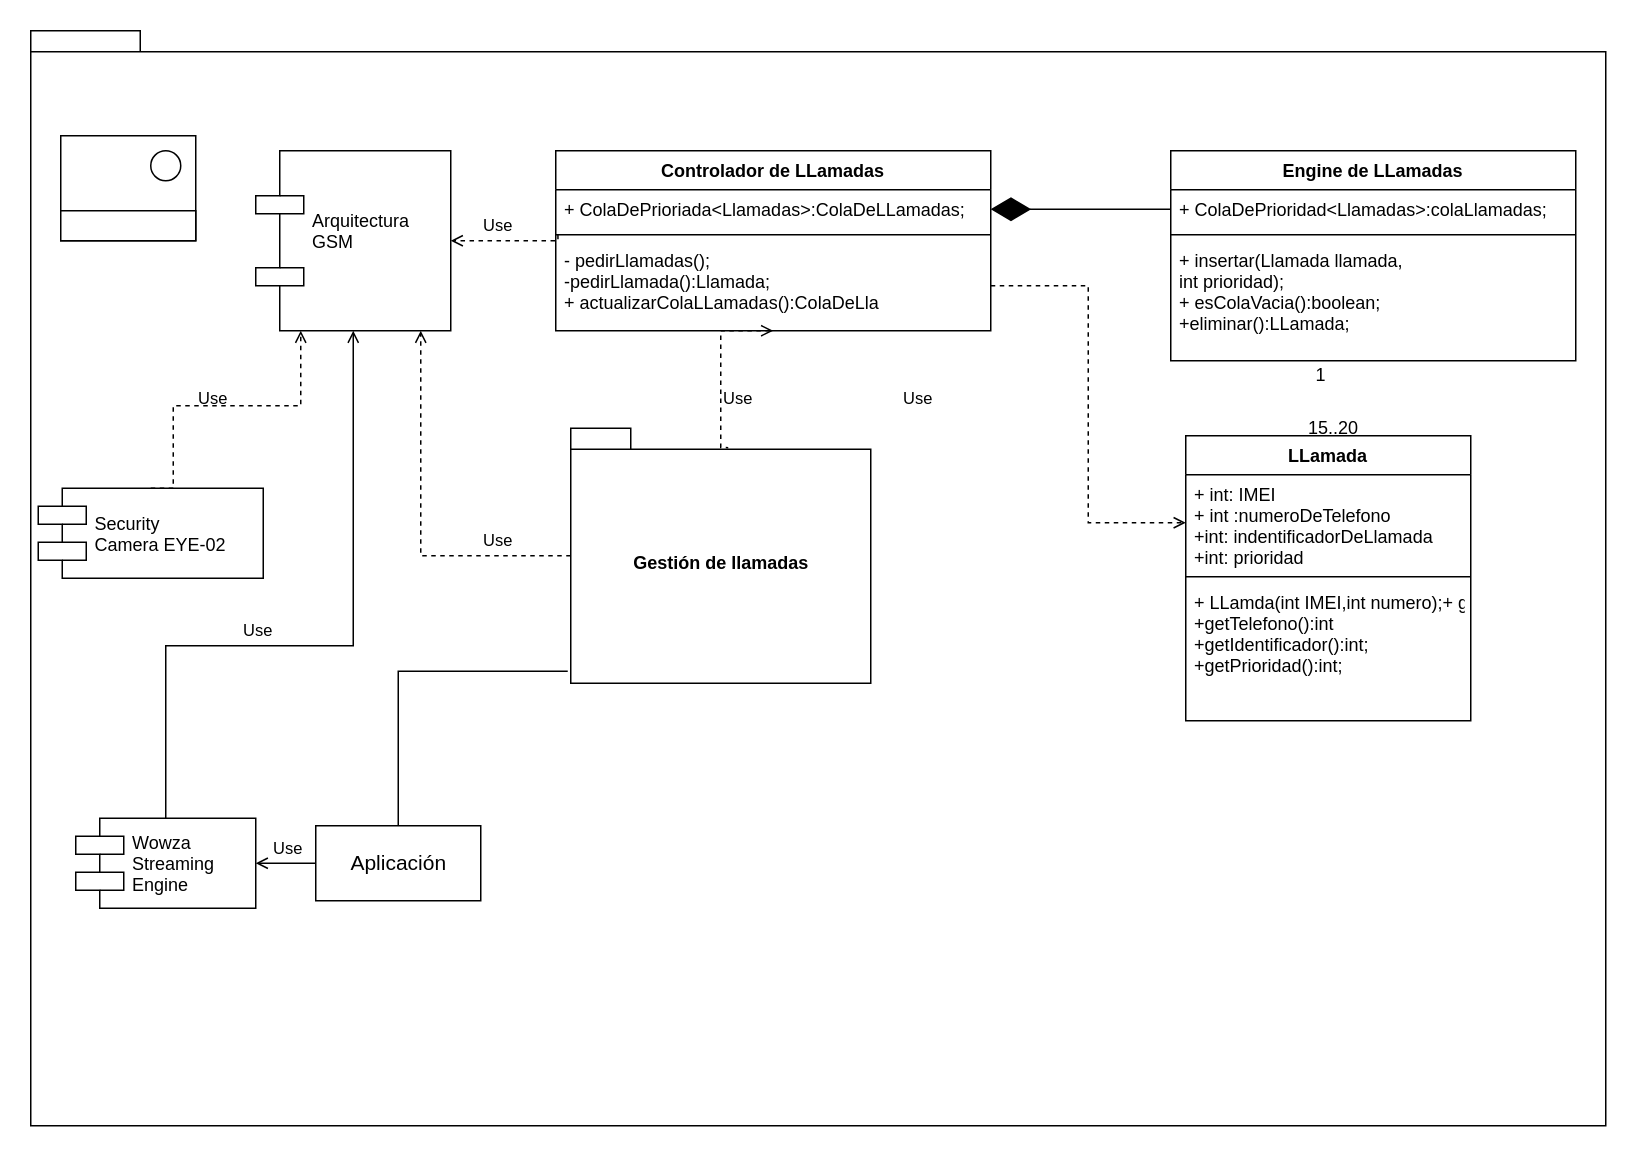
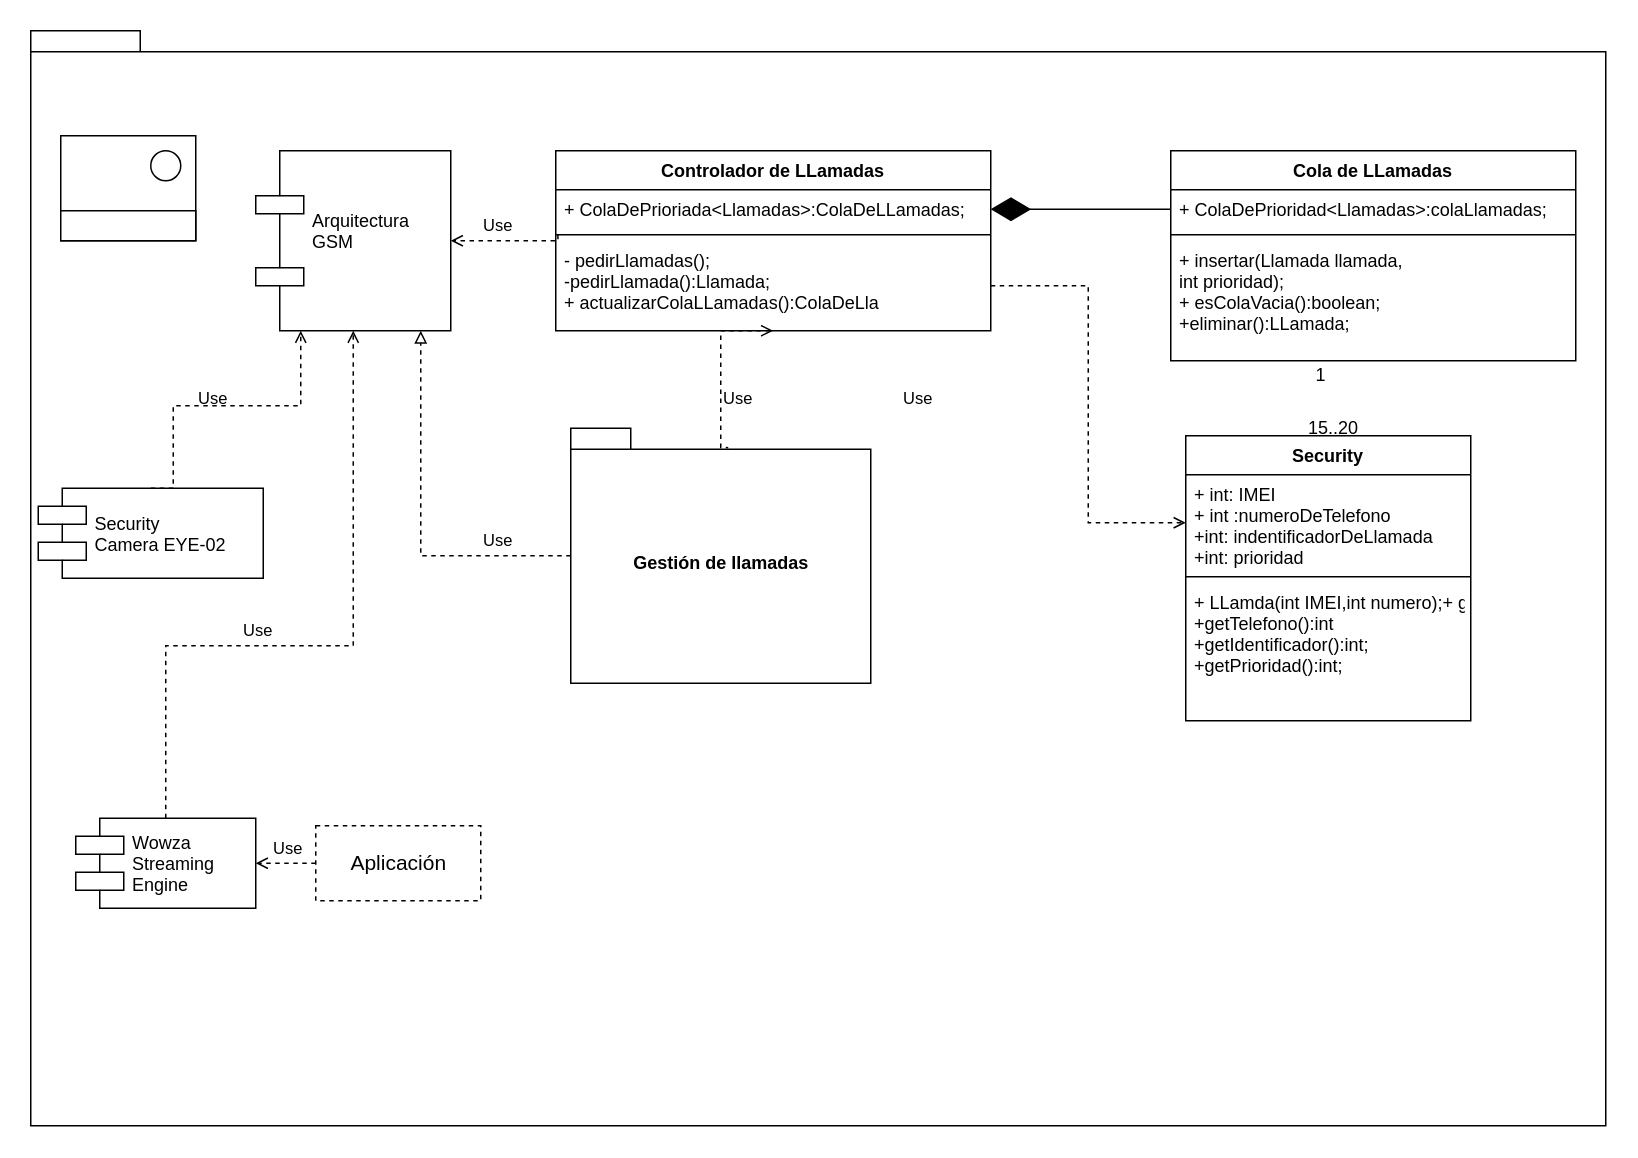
(1373, 171) -> (1373, 171)
(421, 340) -> (421, 344)
(1328, 456) -> (1328, 456)
(327, 646) -> (327, 646)
(405, 671) -> none
(288, 863) -> (288, 863)
(398, 863) -> (398, 863)
